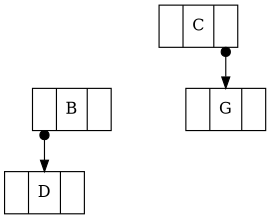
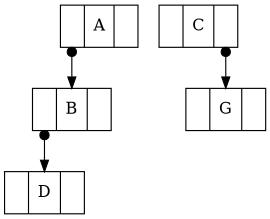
none -> (99, 26)
